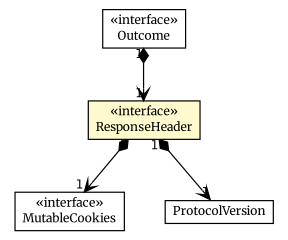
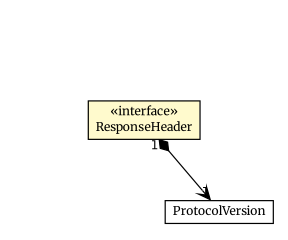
(144, 29) -> none
(69, 211) -> none
